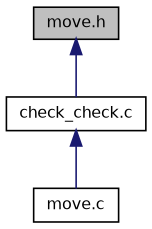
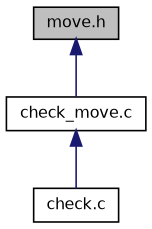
(76, 114) -> (76, 114)
(76, 205) -> (76, 205)
